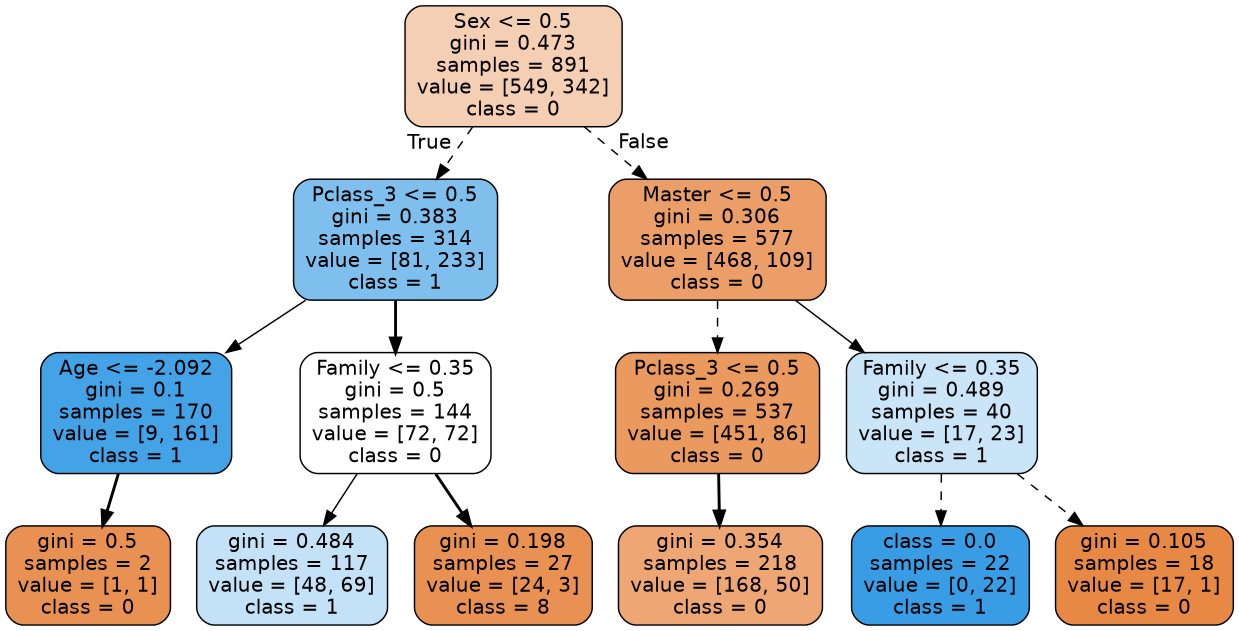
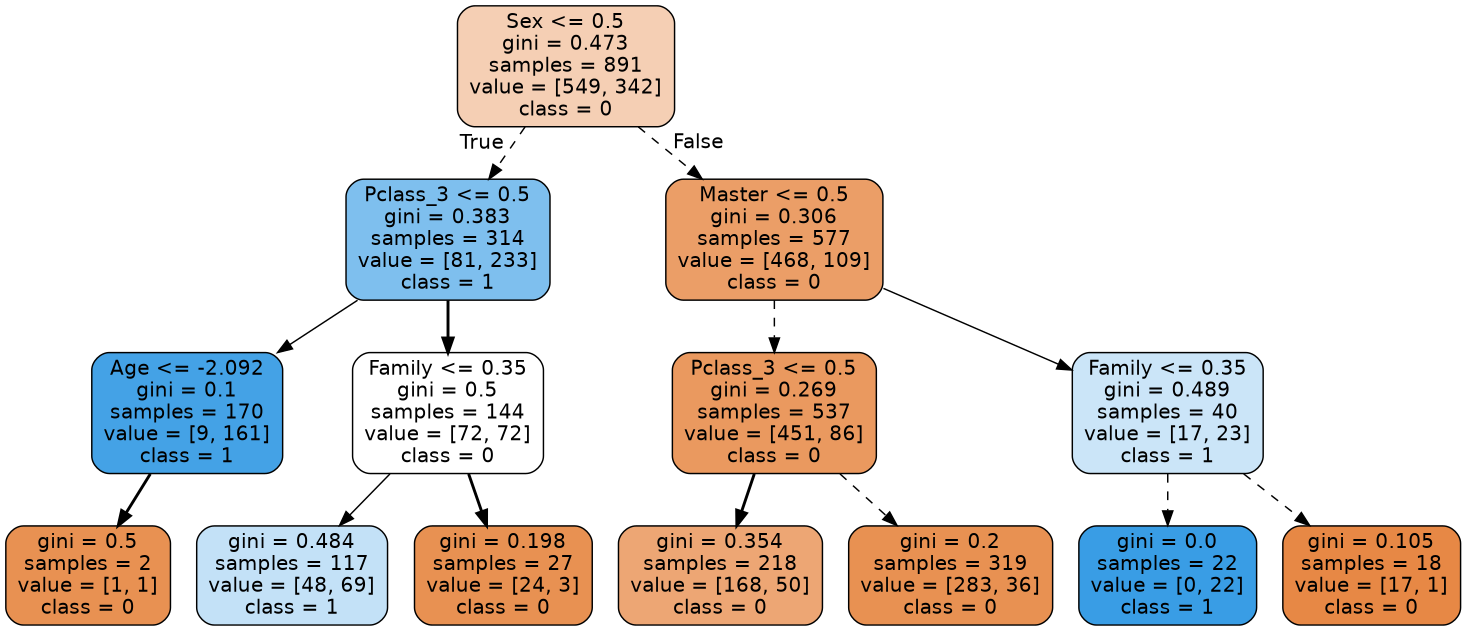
(503, 575) -> (503, 575)
(940, 575) -> (1168, 575)
none -> (951, 575)
